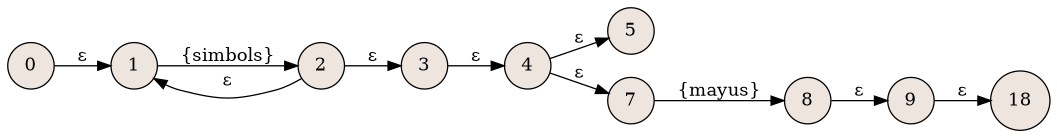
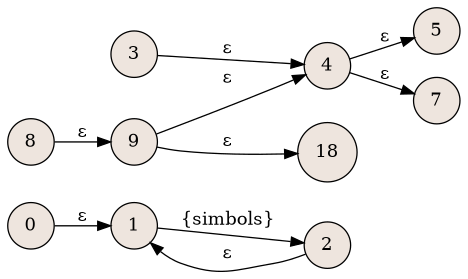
(366, 66) -> none
(713, 101) -> none
none -> (225, 108)
